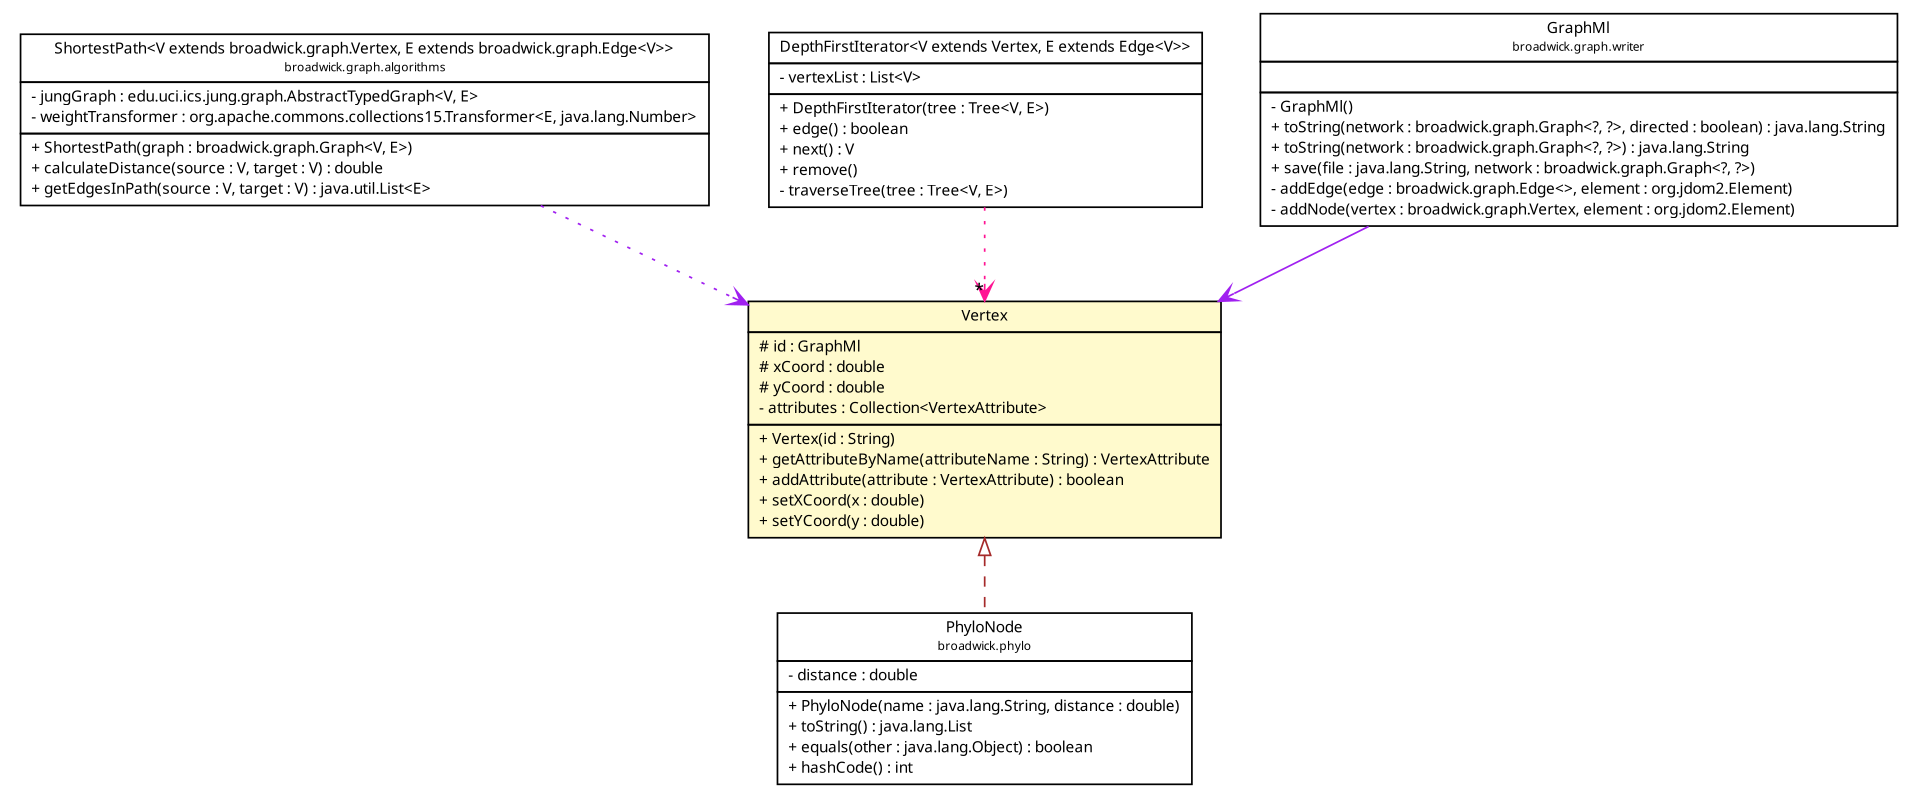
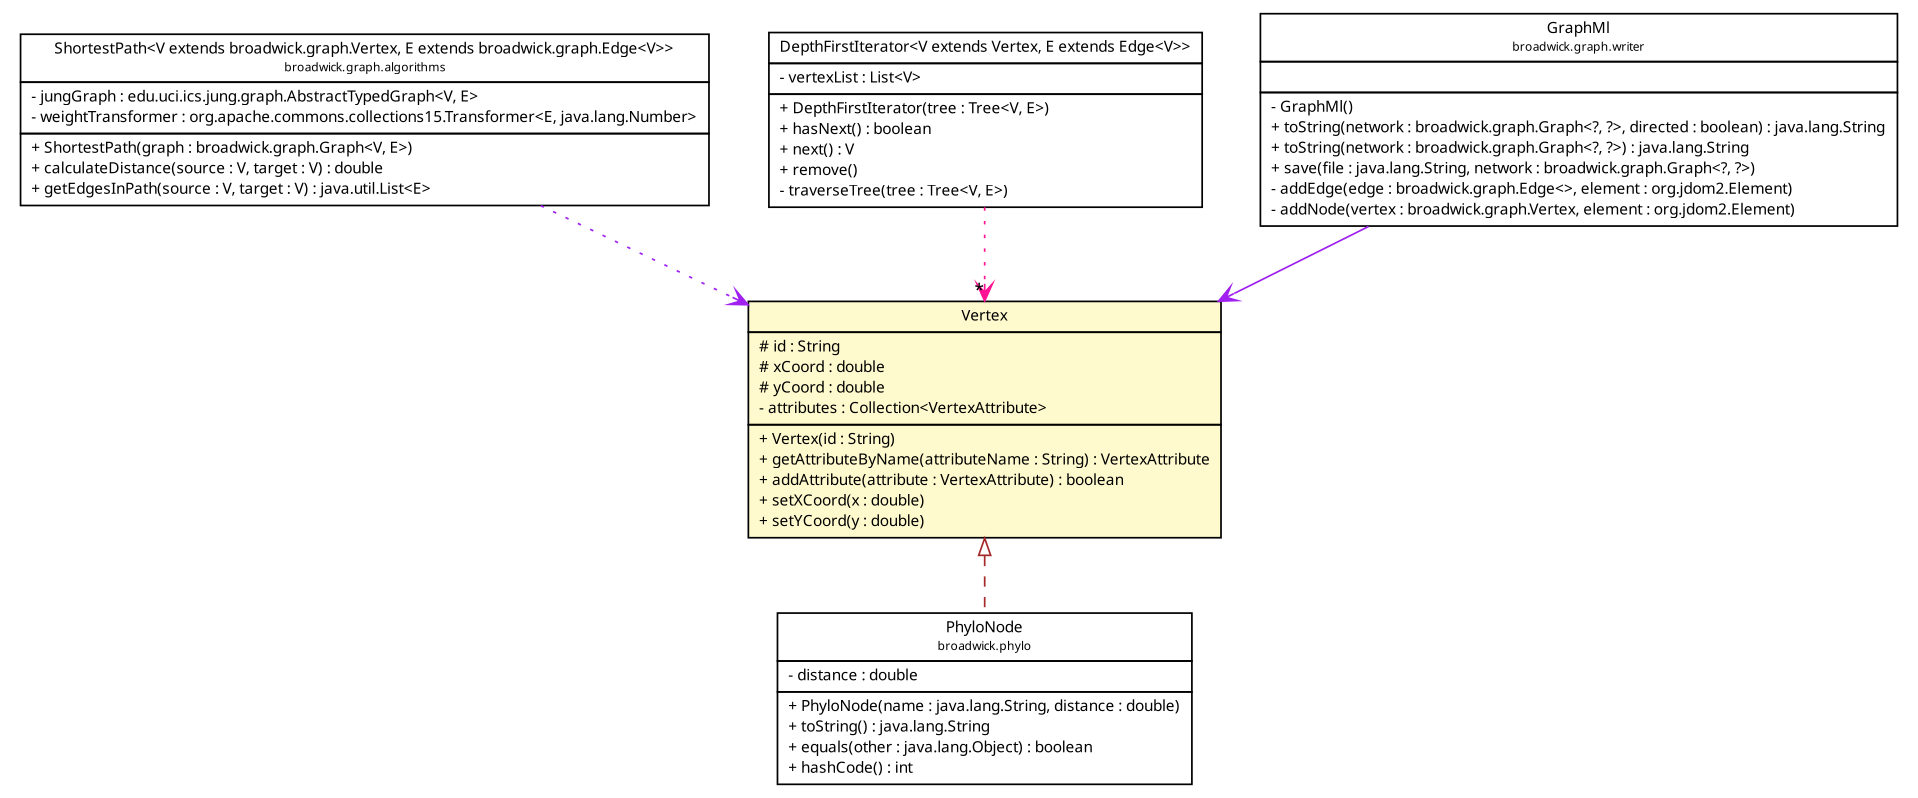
(844, 129) -> (856, 129)
(810, 347) -> (800, 347)
(880, 727) -> (890, 727)
